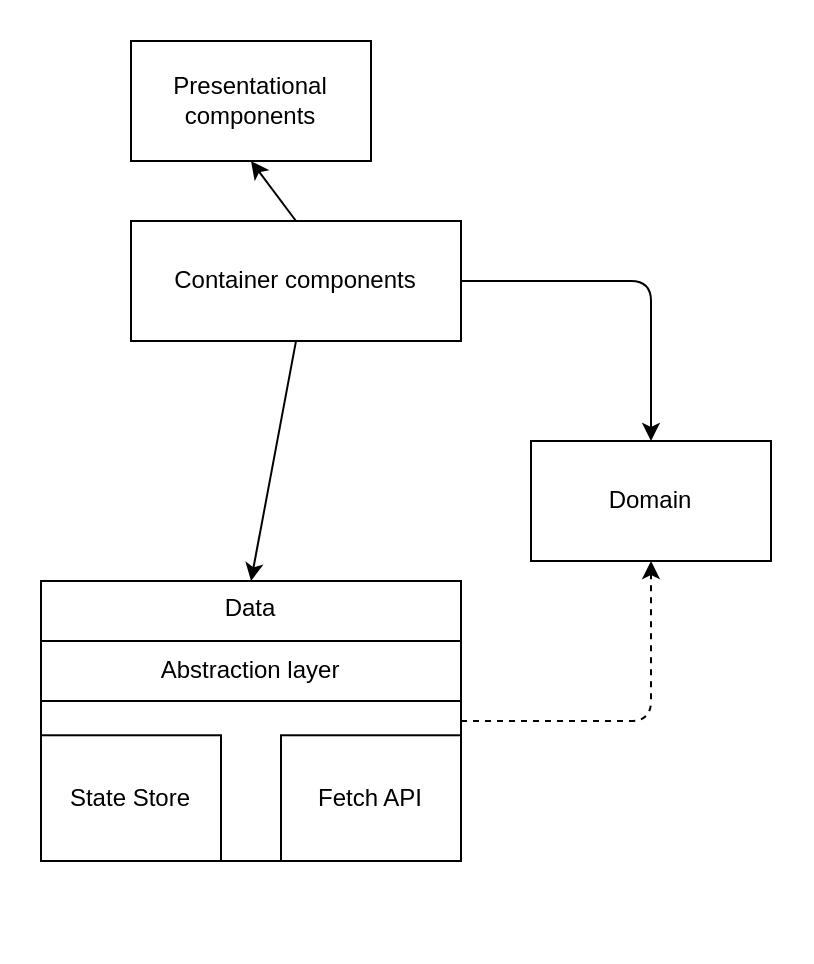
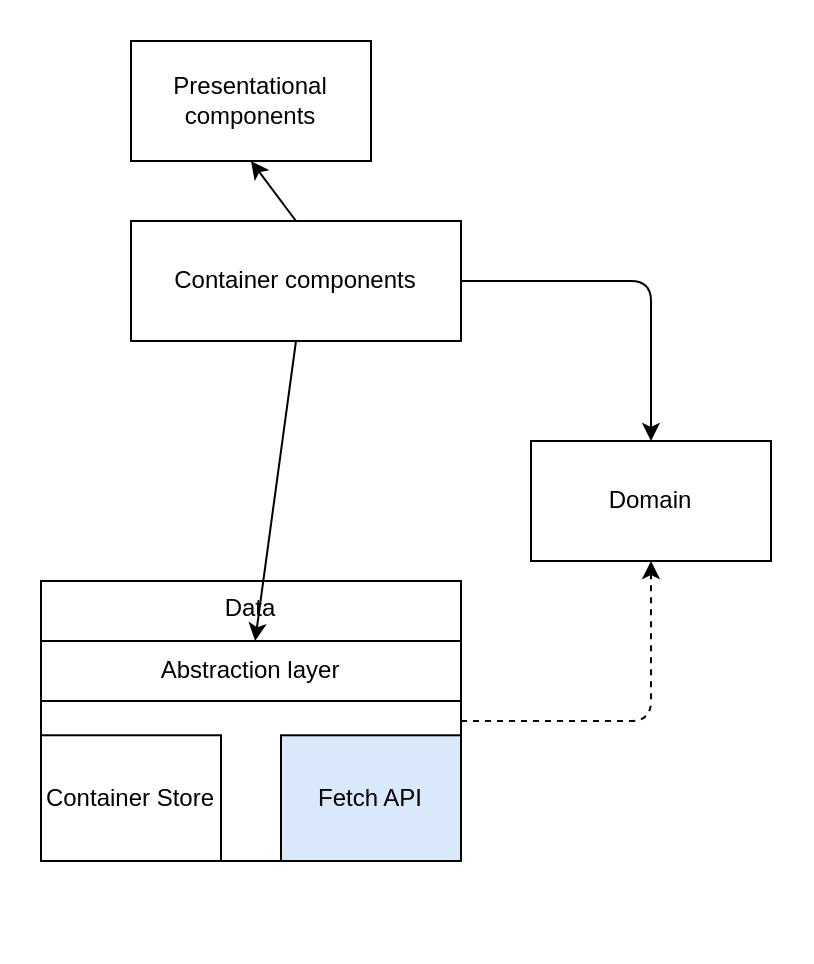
(274, 458) -> (276, 488)
(371, 798) -> (371, 798)
(131, 799) -> (131, 799)
